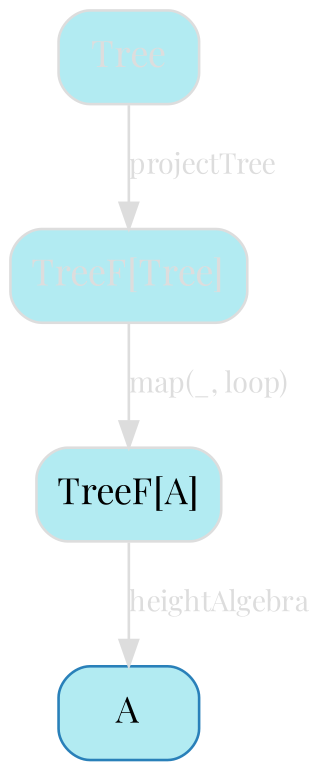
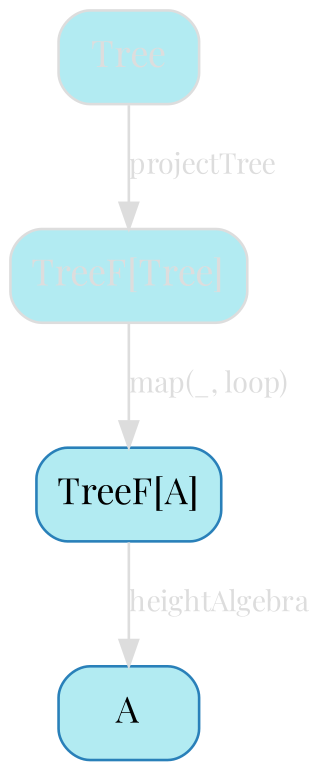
(129, 495) -> (129, 495)
